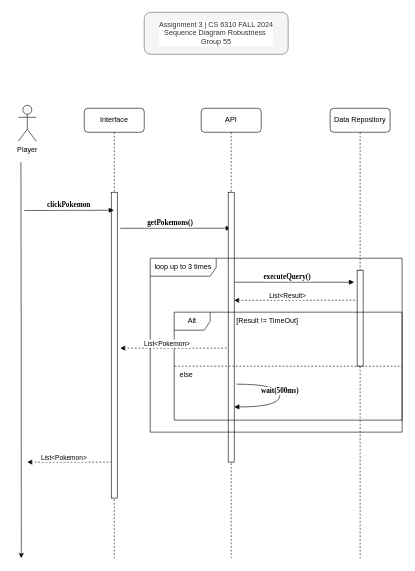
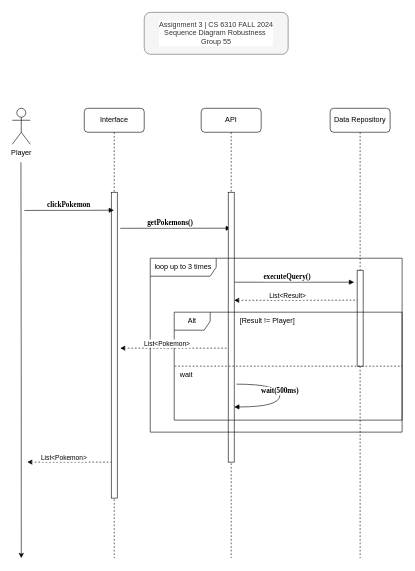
(27, 123) -> (21, 126)
(268, 321) -> (268, 321)
(187, 375) -> (187, 375)
